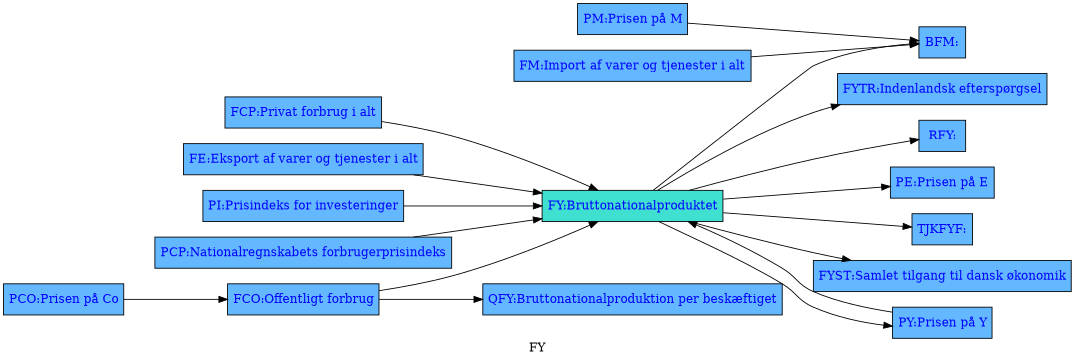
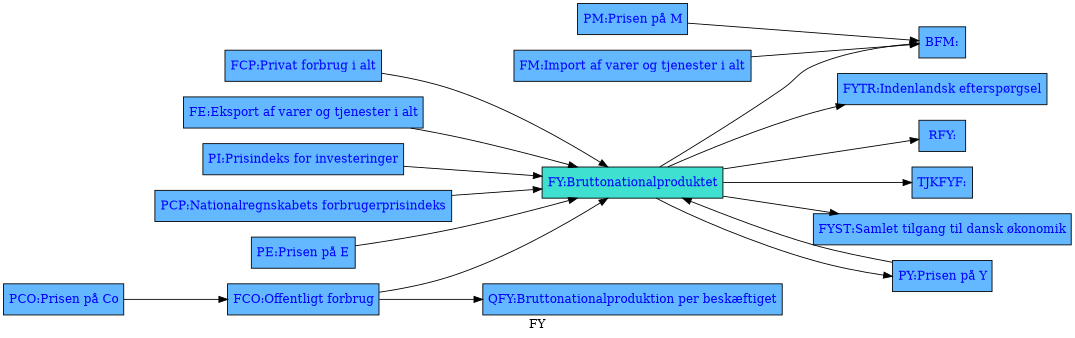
(802, 193) -> (463, 227)
